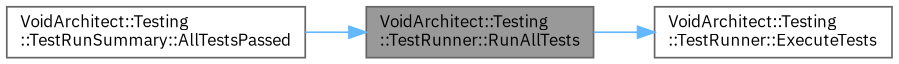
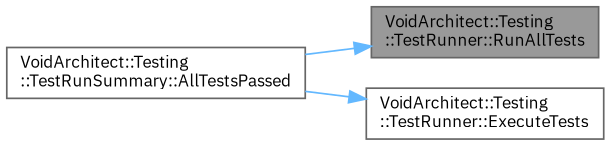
(616, 32) -> (327, 94)
